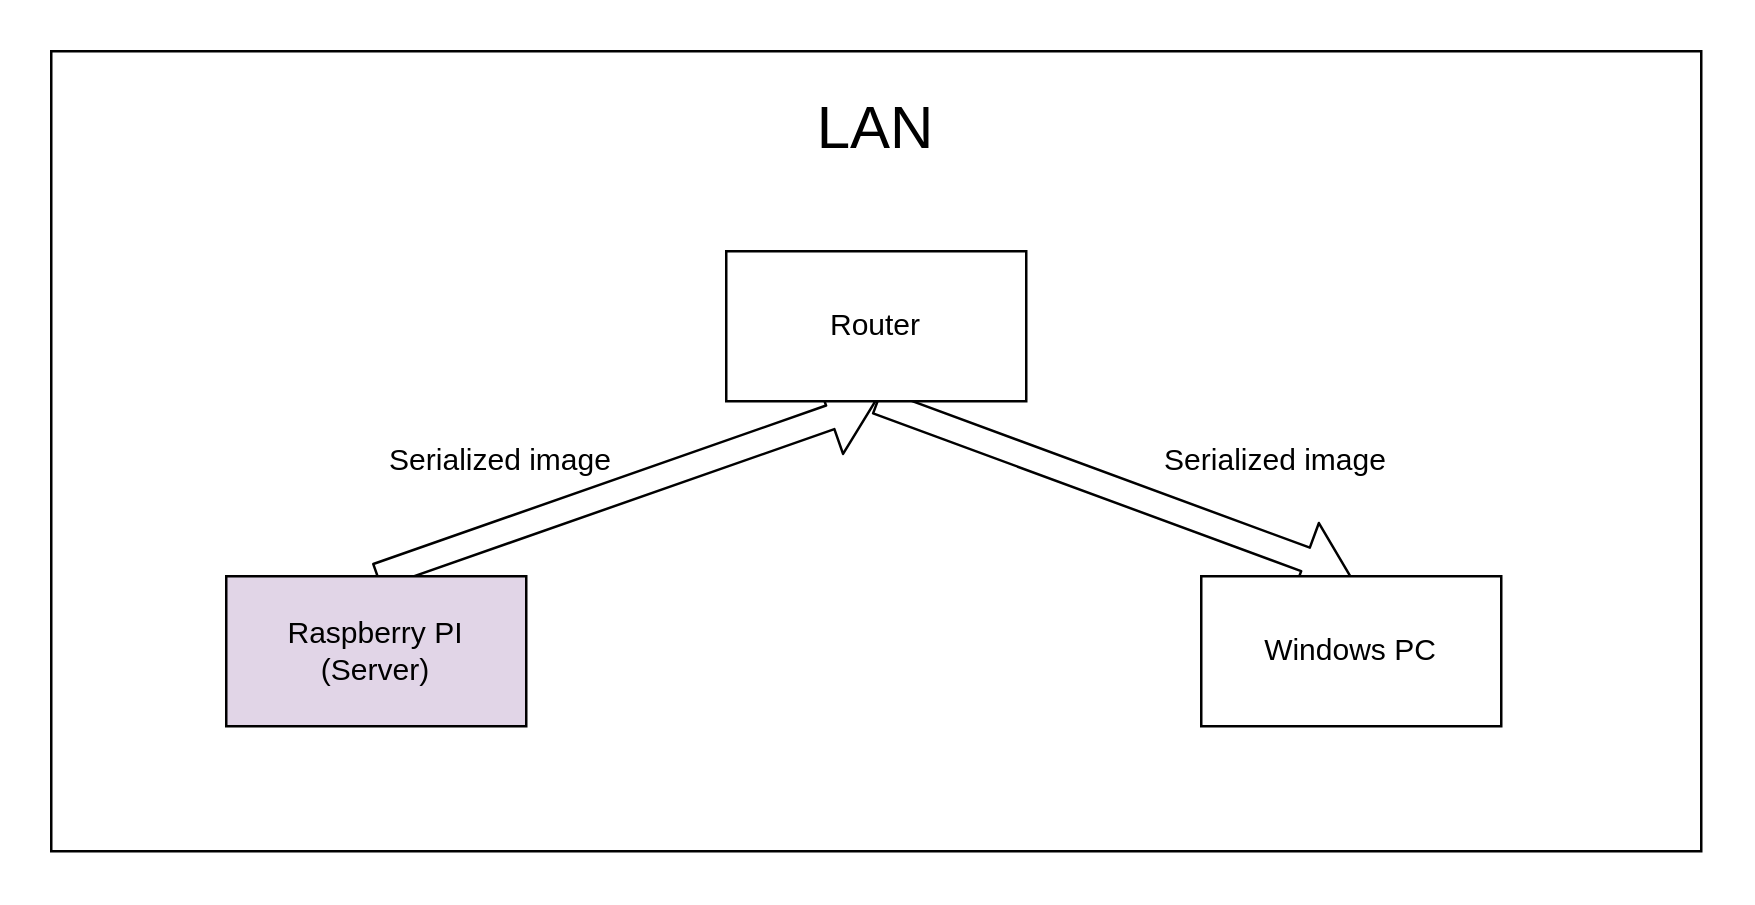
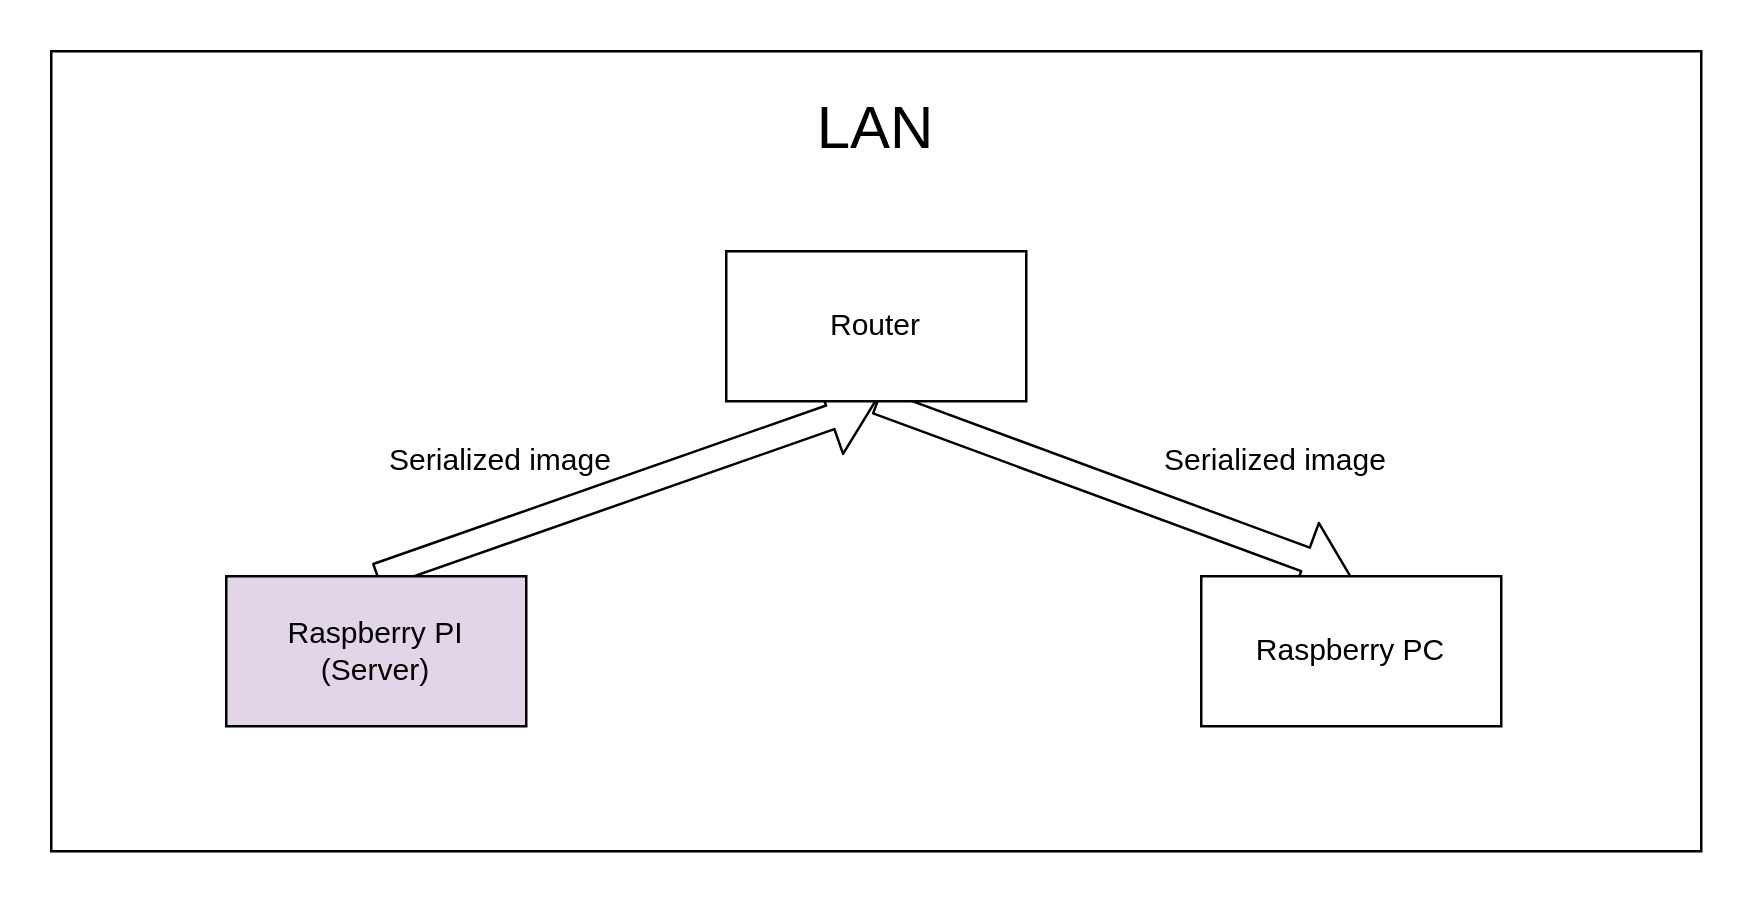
(1351, 651) -> (1351, 651)
